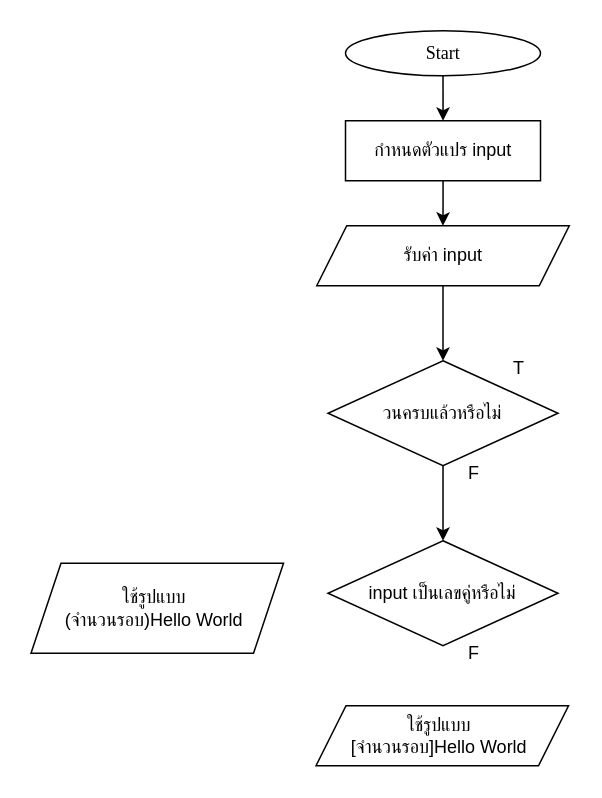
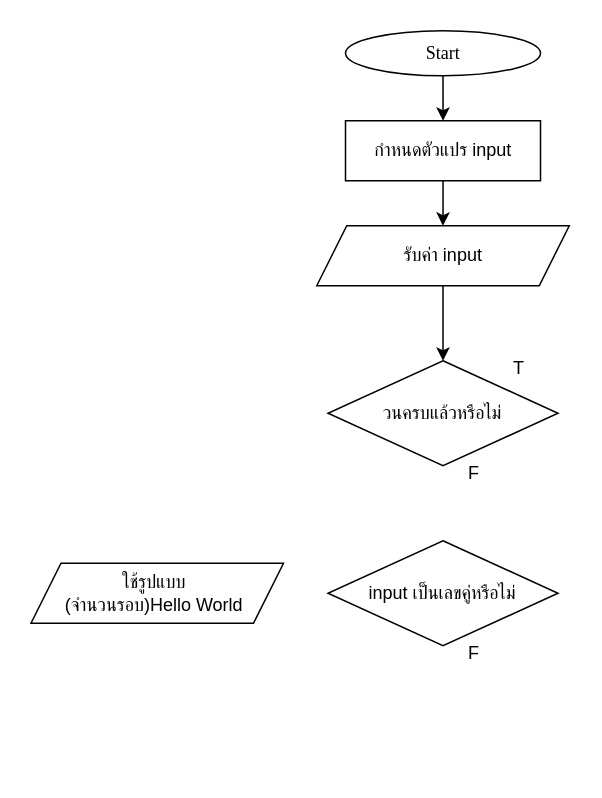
(443, 498) -> none
(157, 608) -> (157, 593)
(442, 736) -> none
